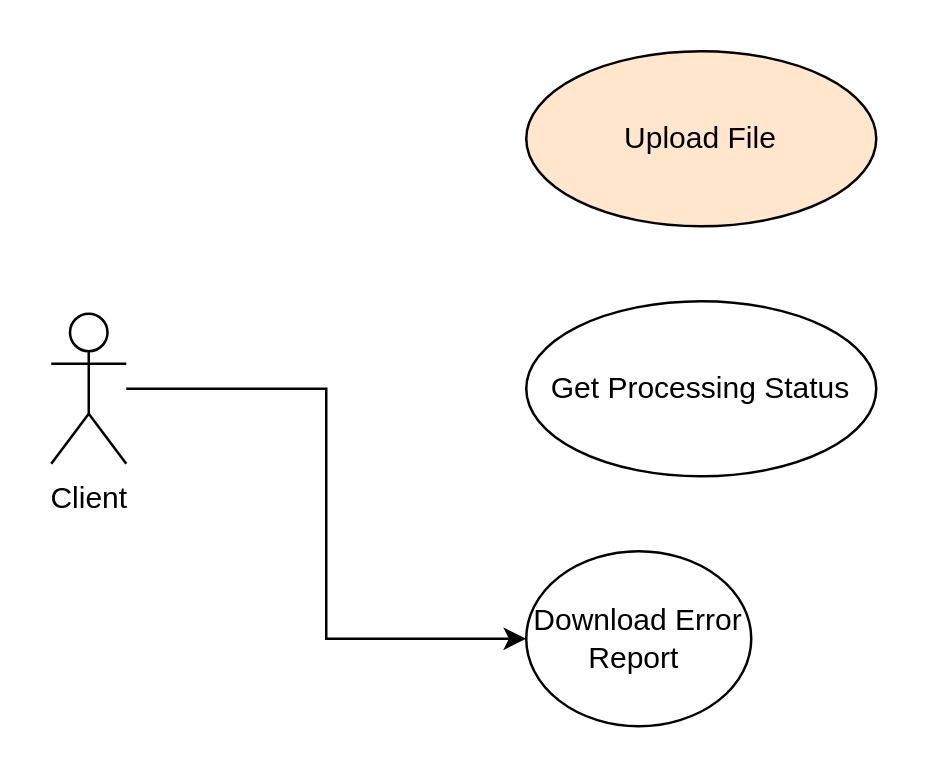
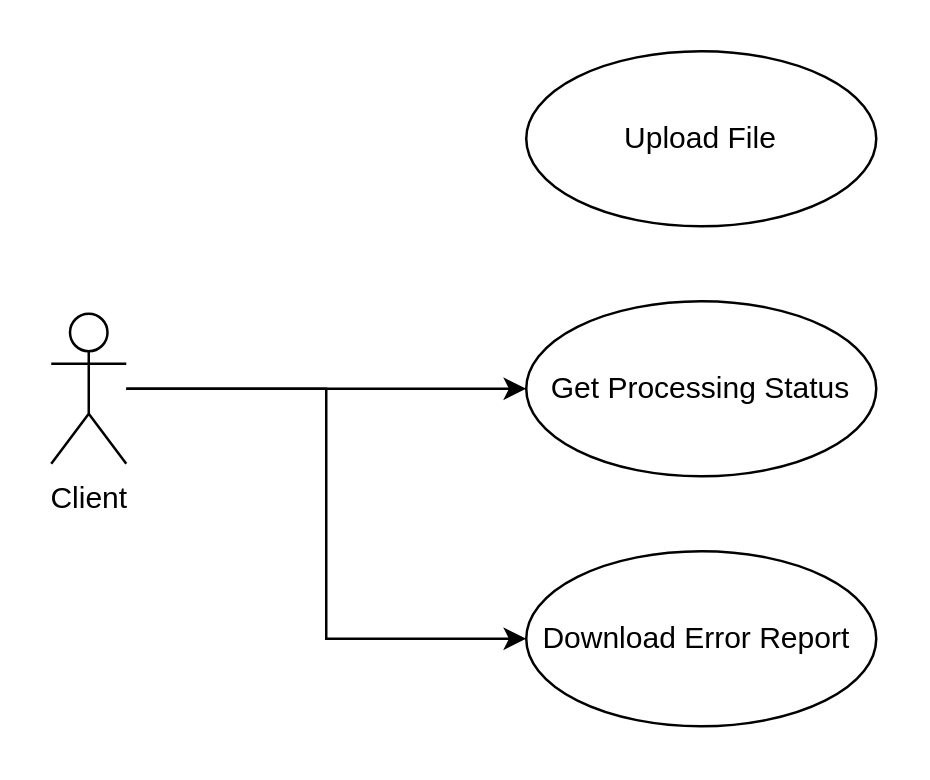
(701, 139) -> (701, 139)
none -> (420, 389)
(639, 639) -> (701, 639)
